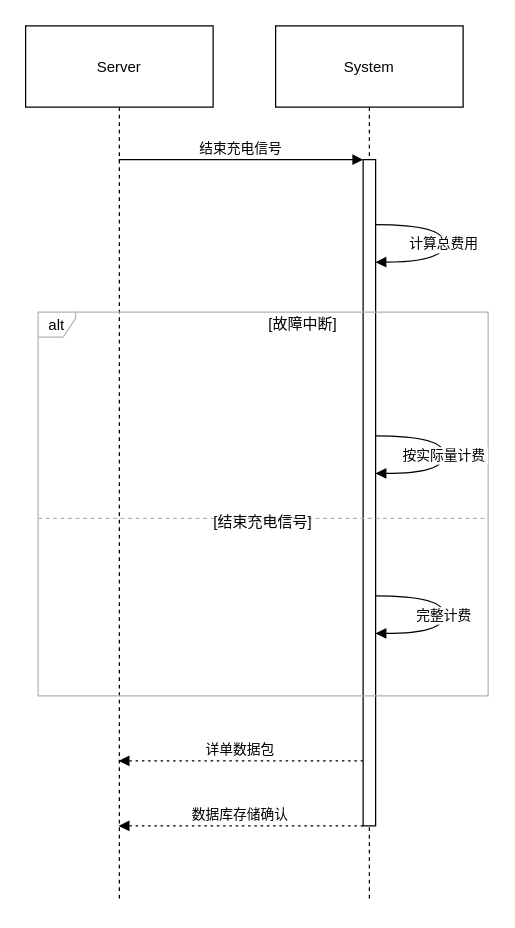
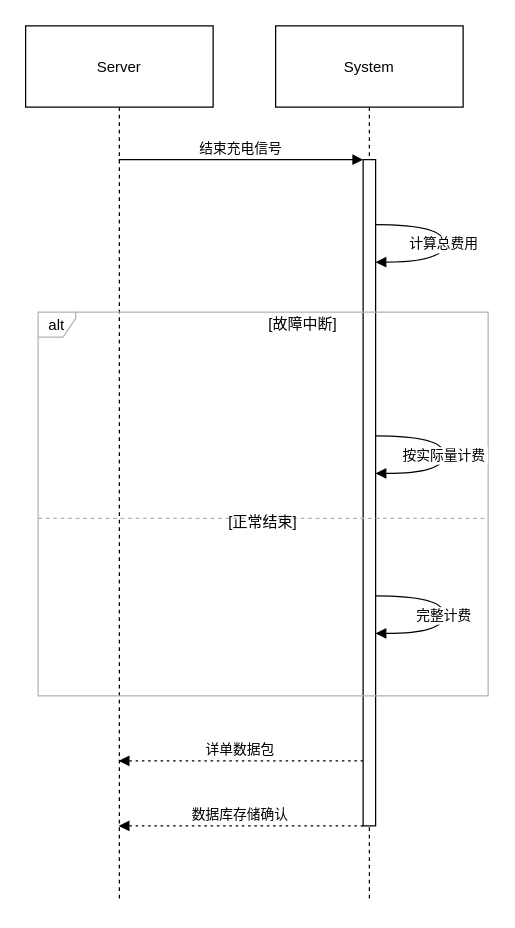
(263, 522) -> (263, 522)
